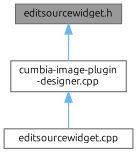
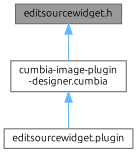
(69, 76) -> (69, 76)
(69, 139) -> (69, 139)
